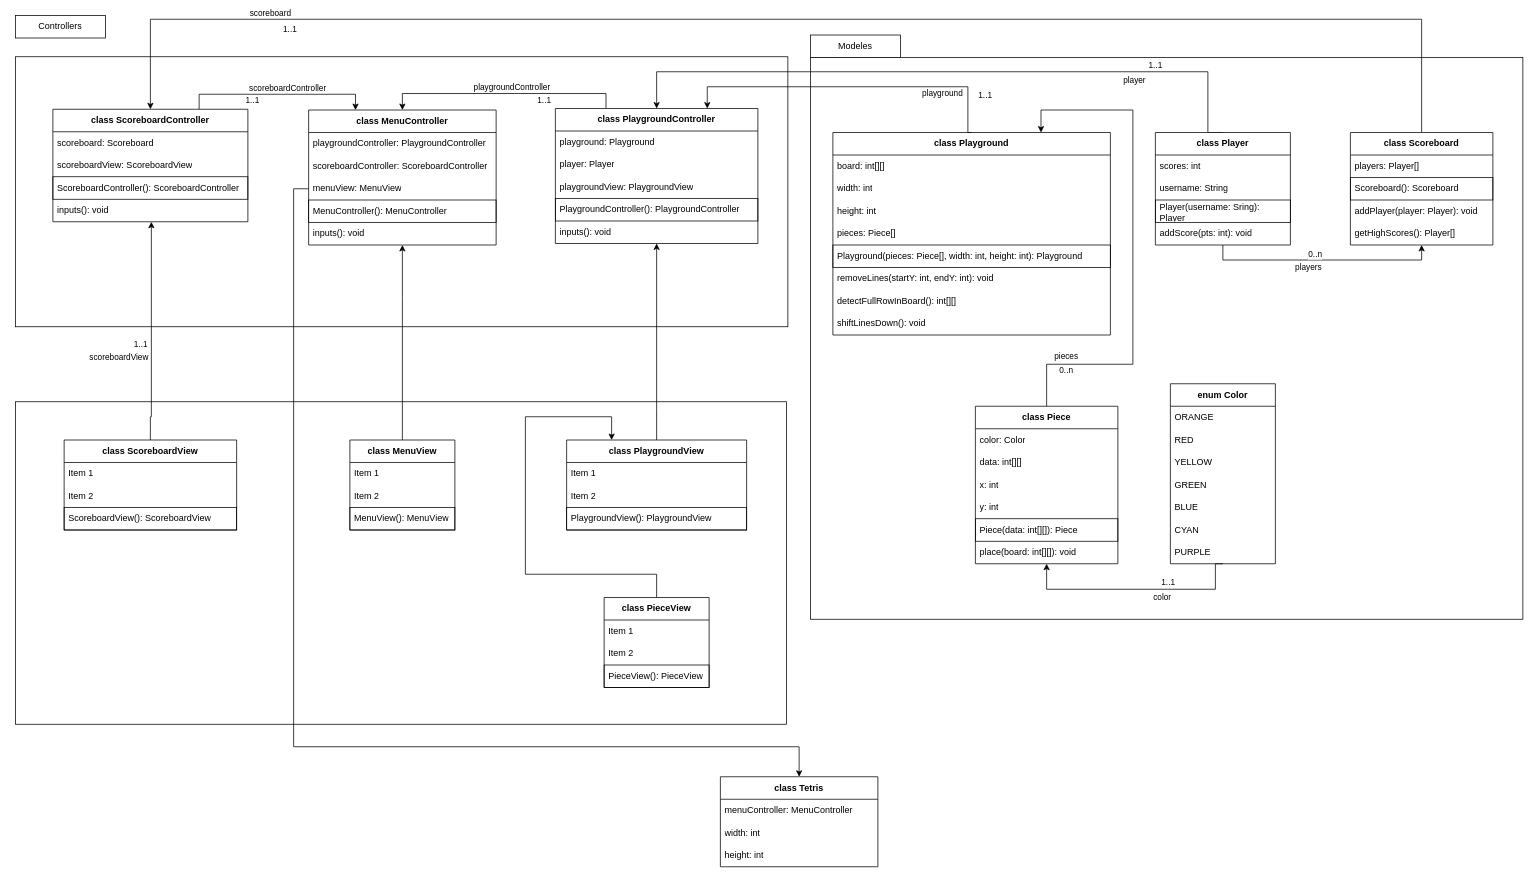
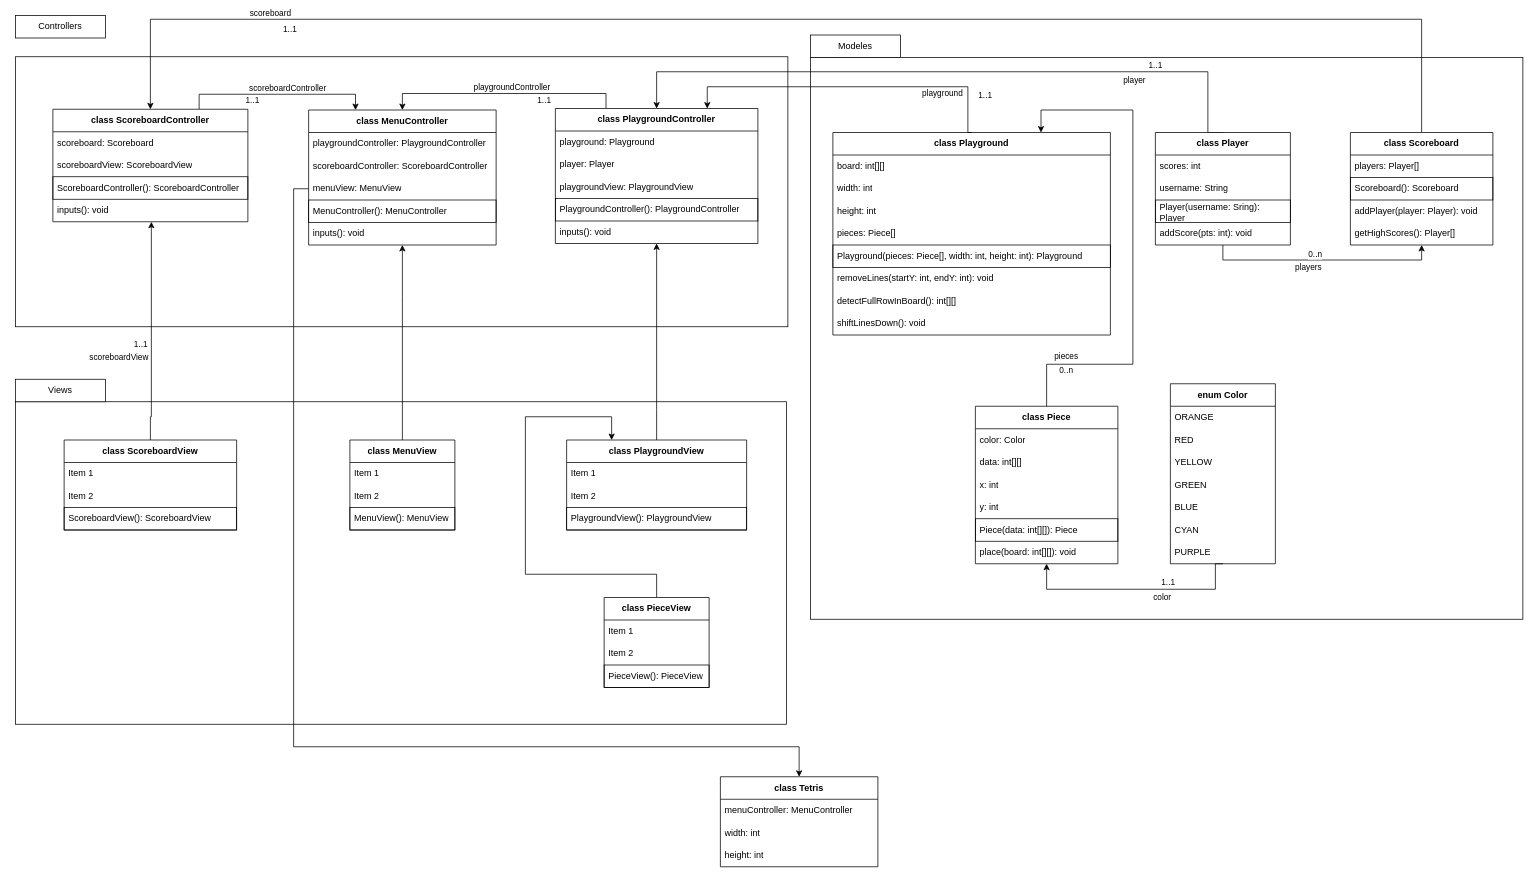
none -> (60, 390)
